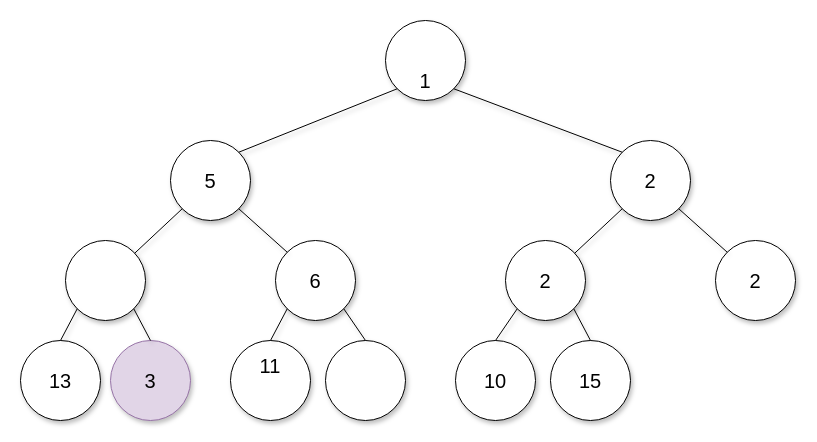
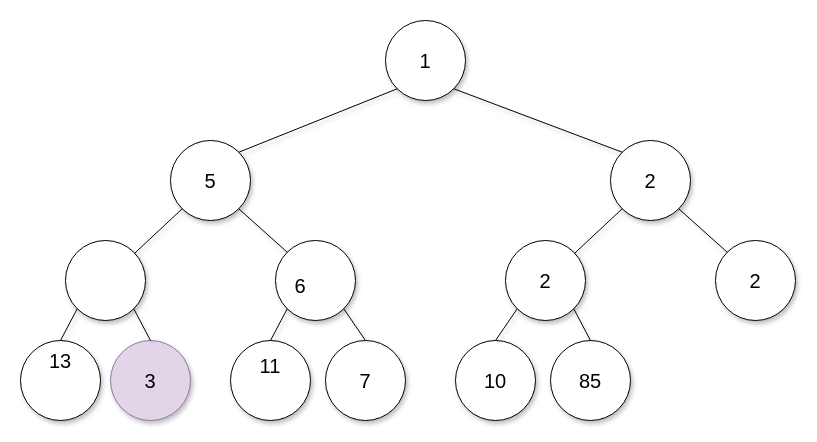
(426, 81) -> (426, 61)
(316, 281) -> (301, 286)
(61, 381) -> (61, 361)
none -> (366, 381)
(591, 381) -> (591, 381)
